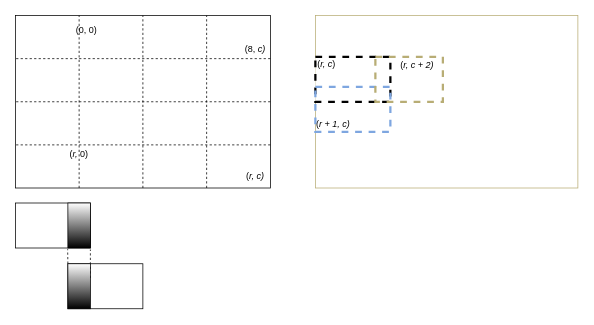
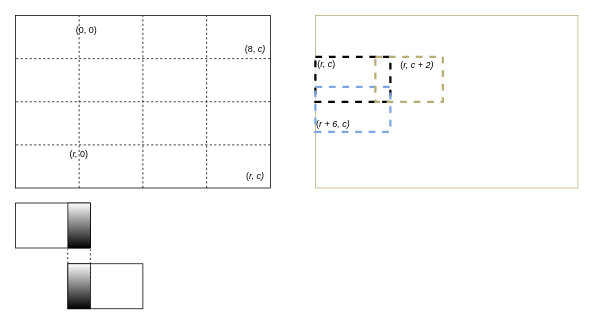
(333, 124) -> (333, 124)
